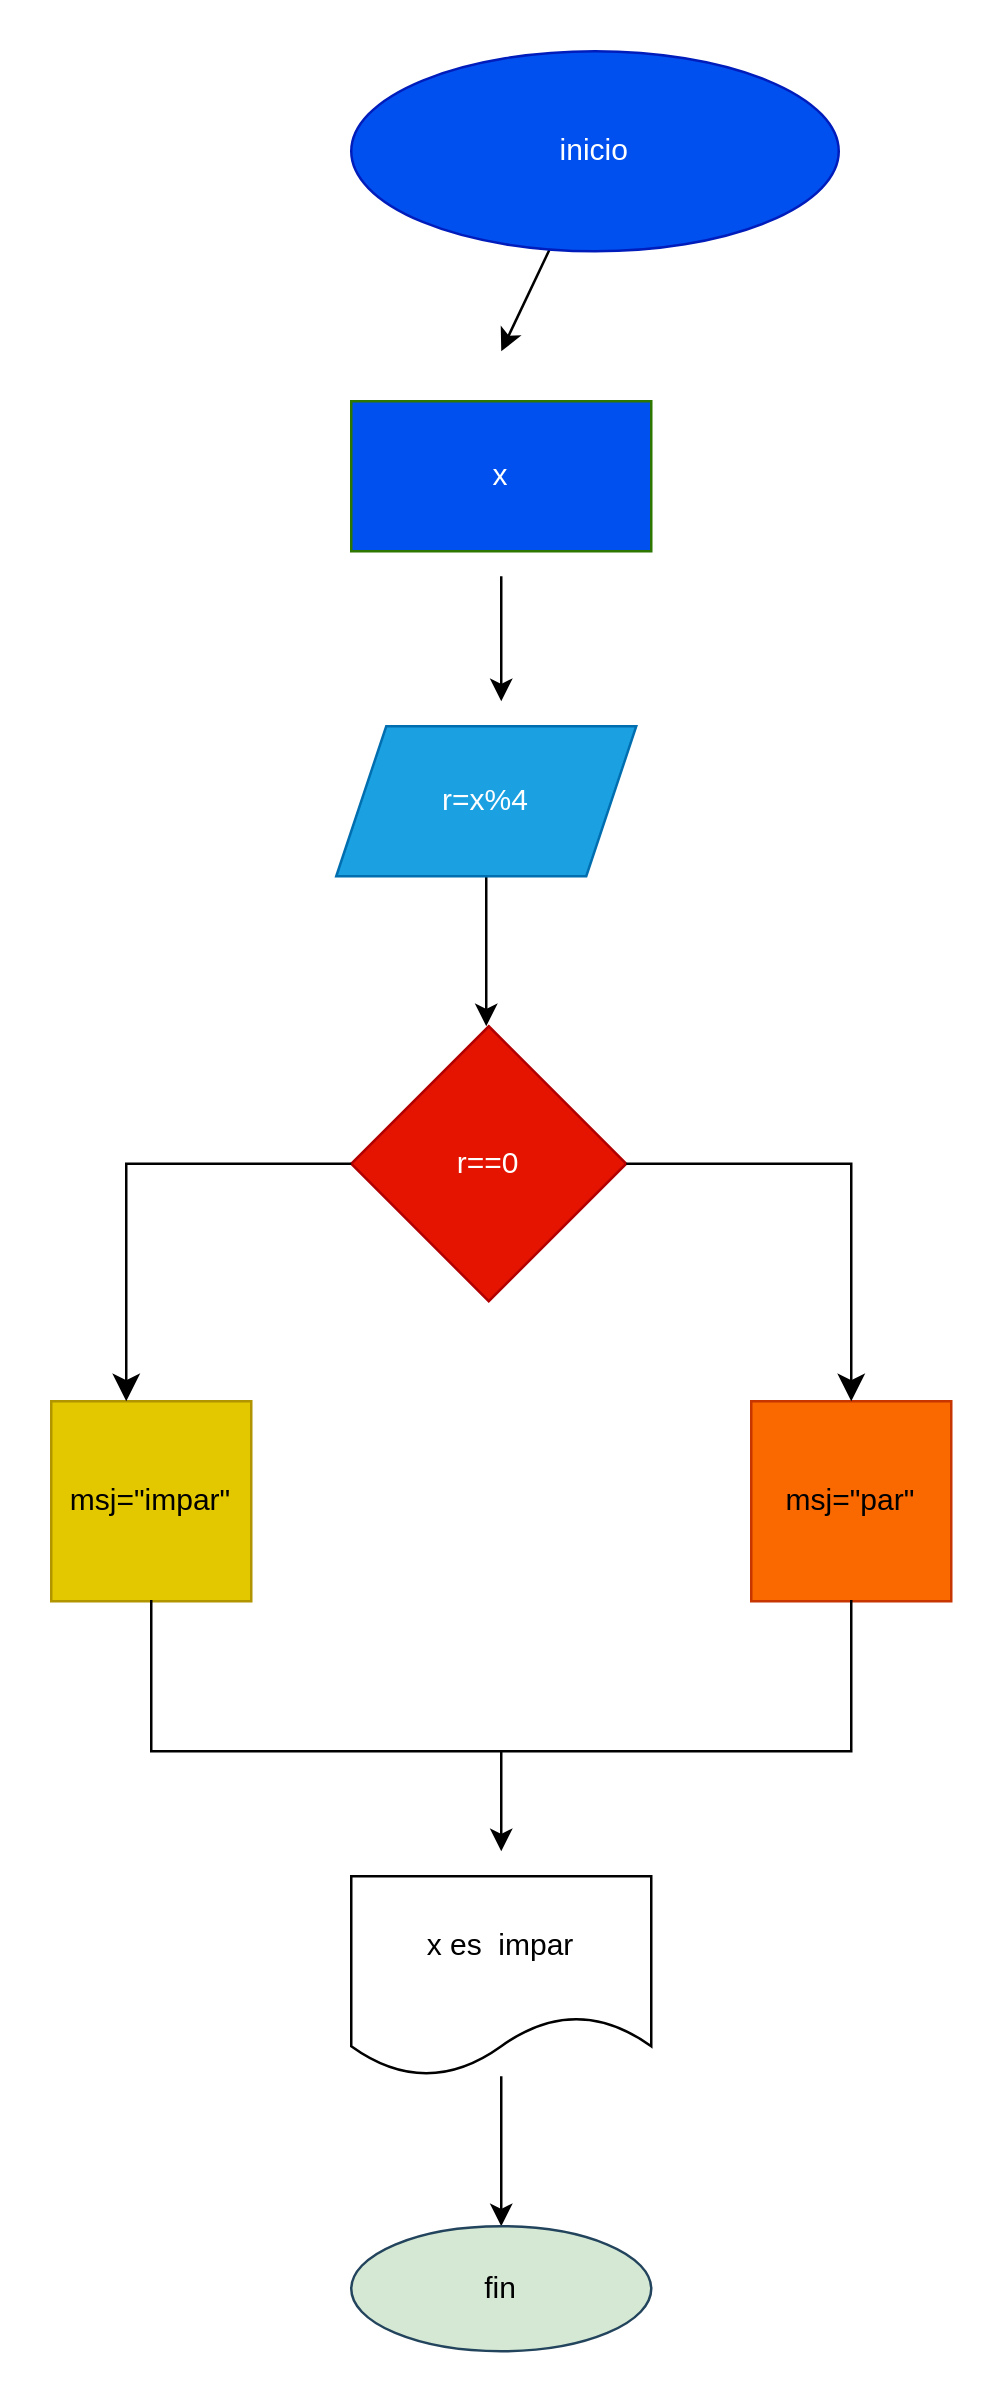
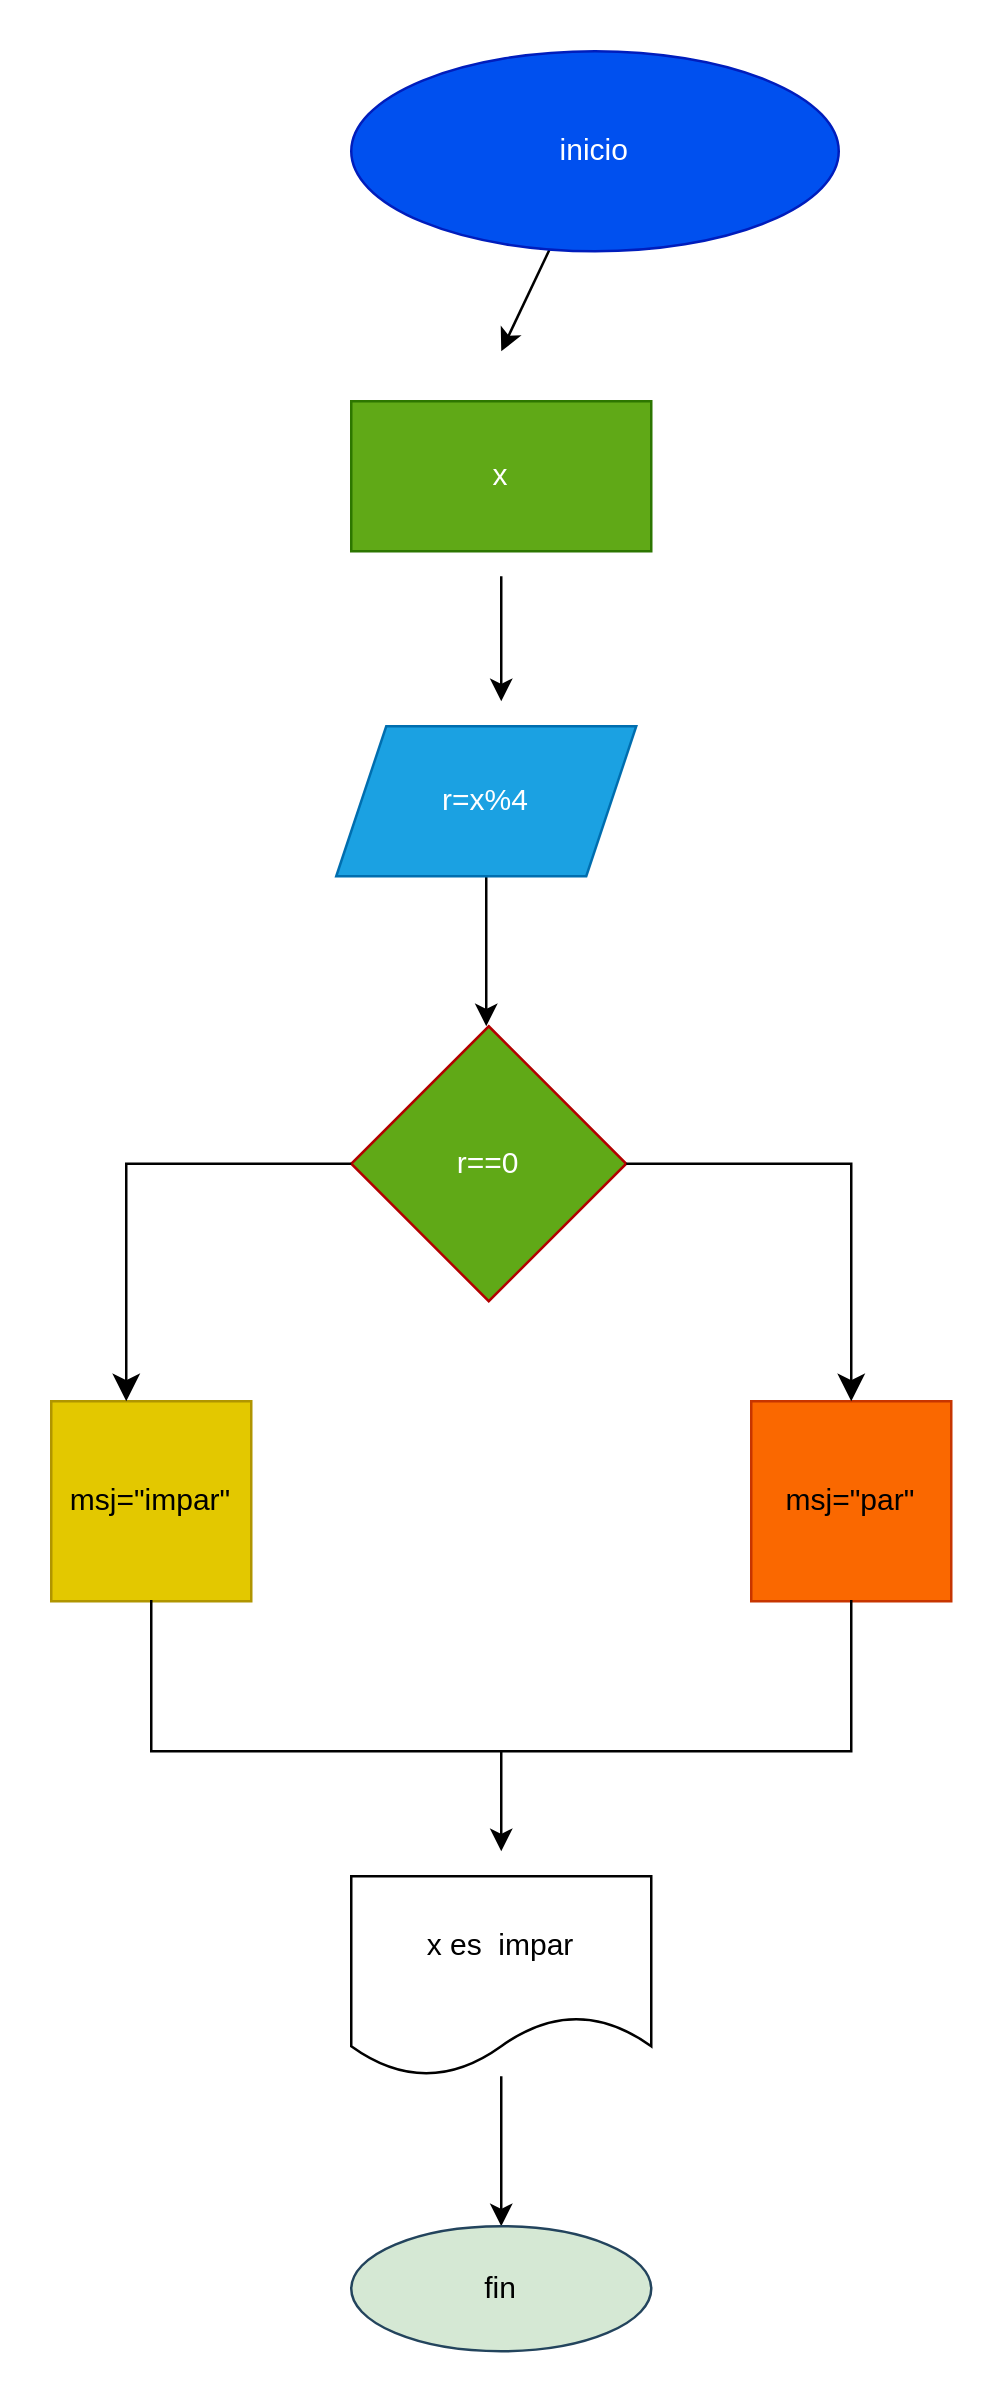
(501, 476) -> (501, 476)
(489, 1164) -> (489, 1164)
